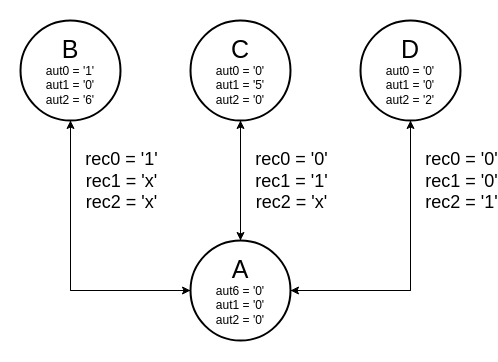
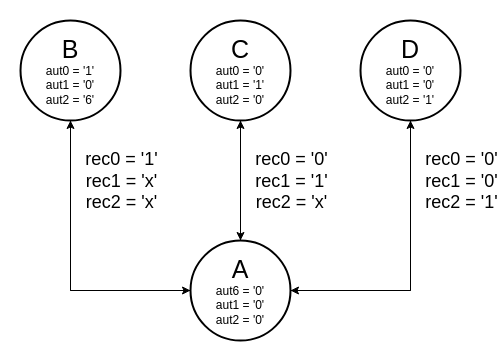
(241, 71) -> (241, 71)
(411, 71) -> (411, 71)
